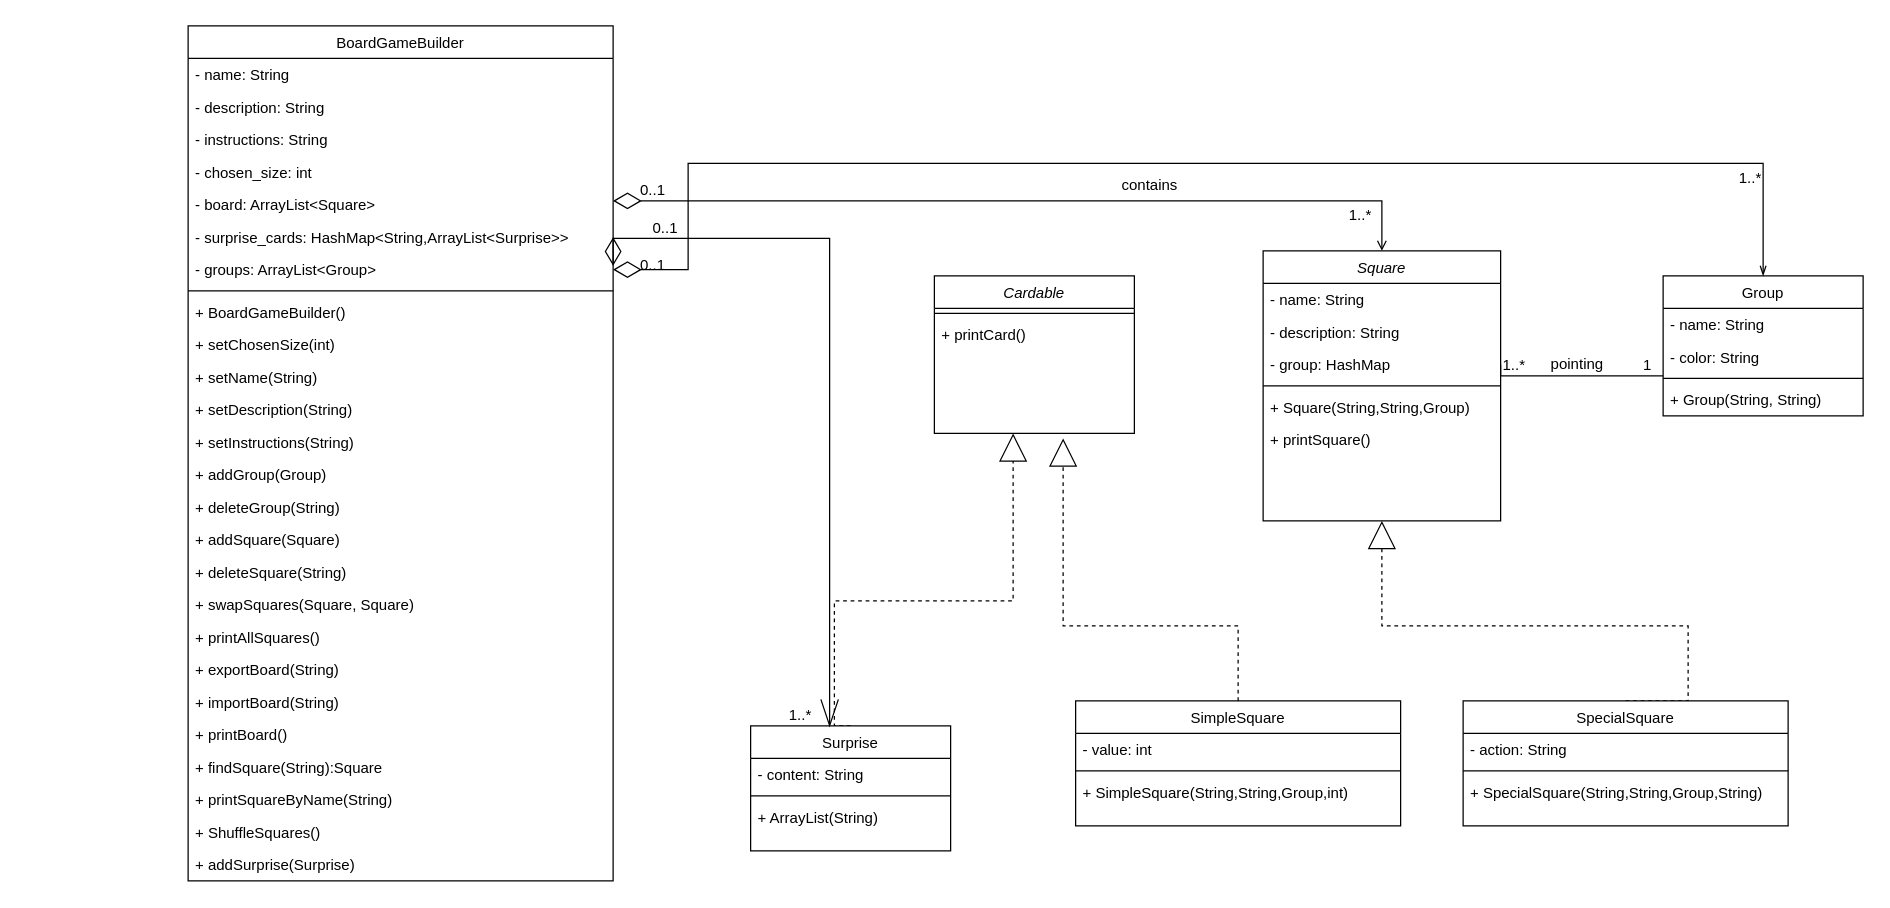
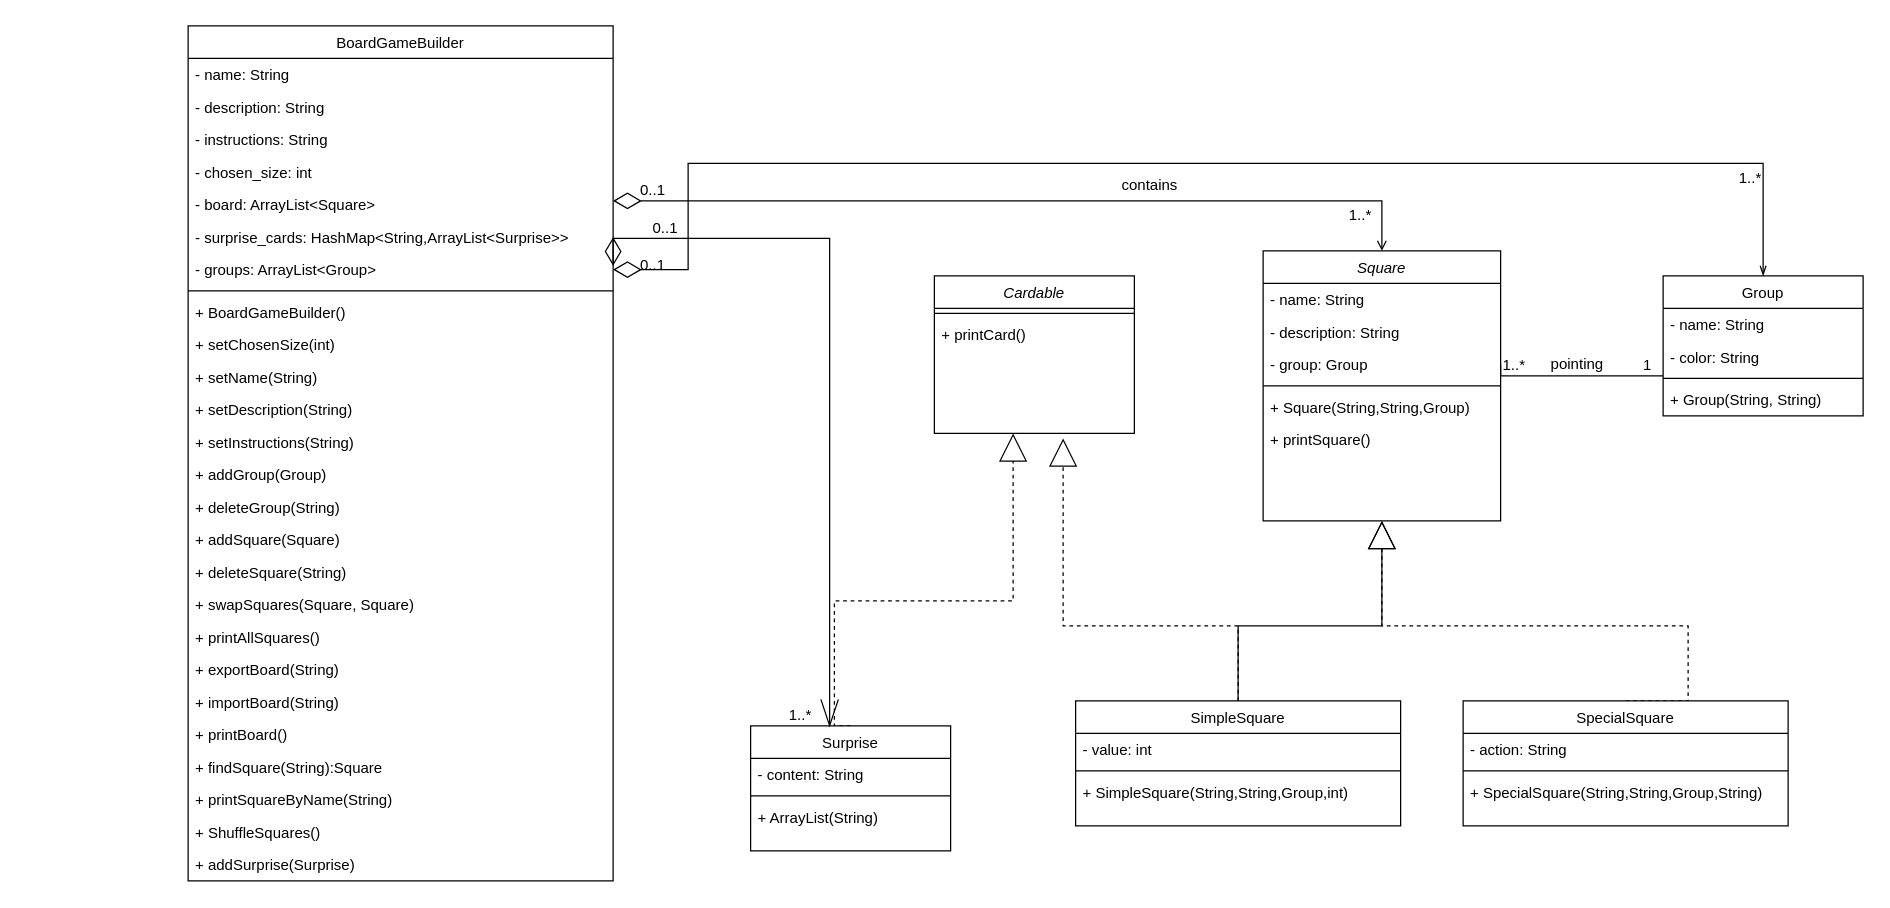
(1331, 365) -> (1323, 365)
none -> (1309, 626)
